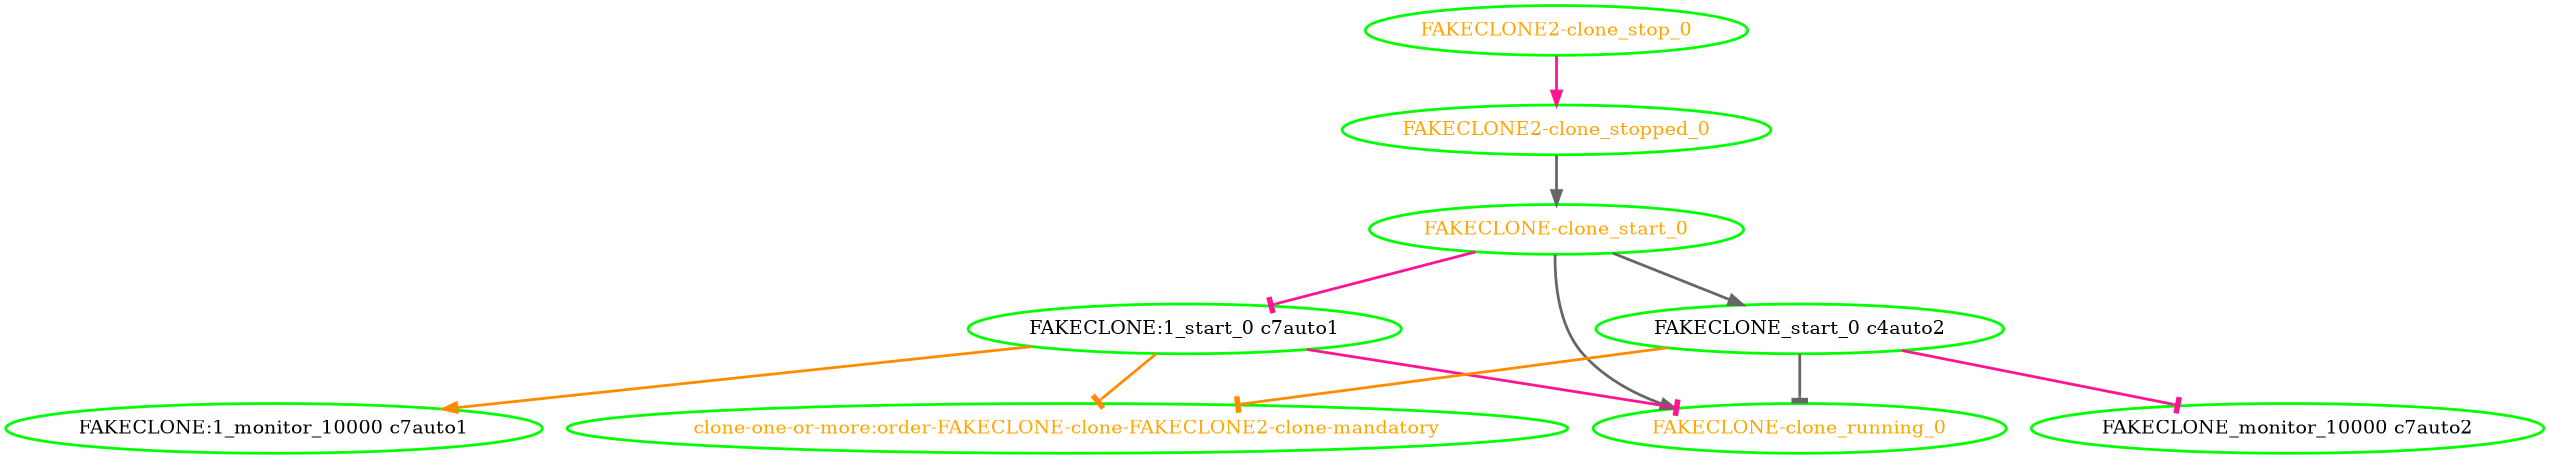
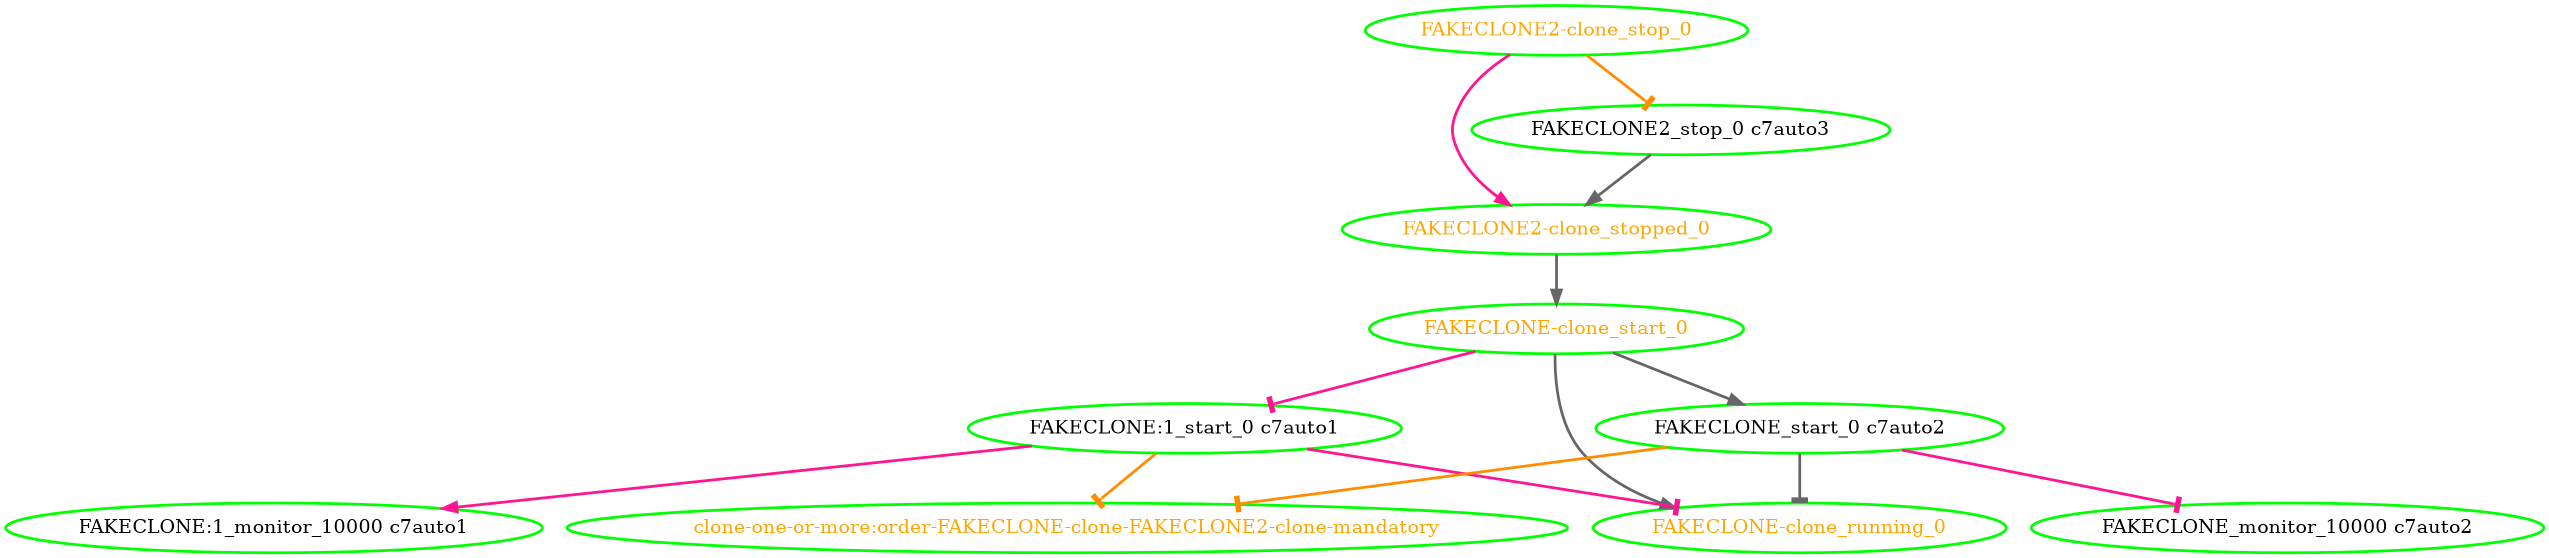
none -> (1681, 130)
(1800, 329) -> (1800, 428)
(744, 377) -> (744, 477)
